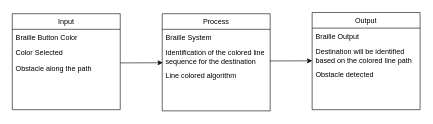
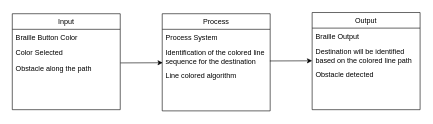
(190, 37) -> (193, 37)
